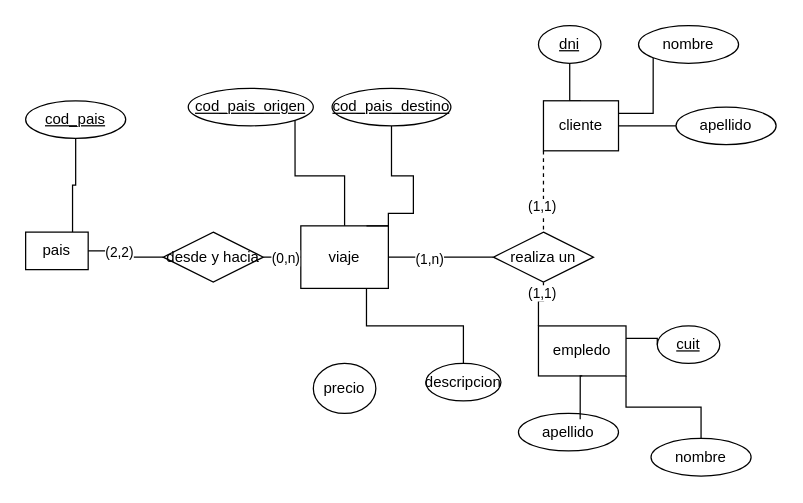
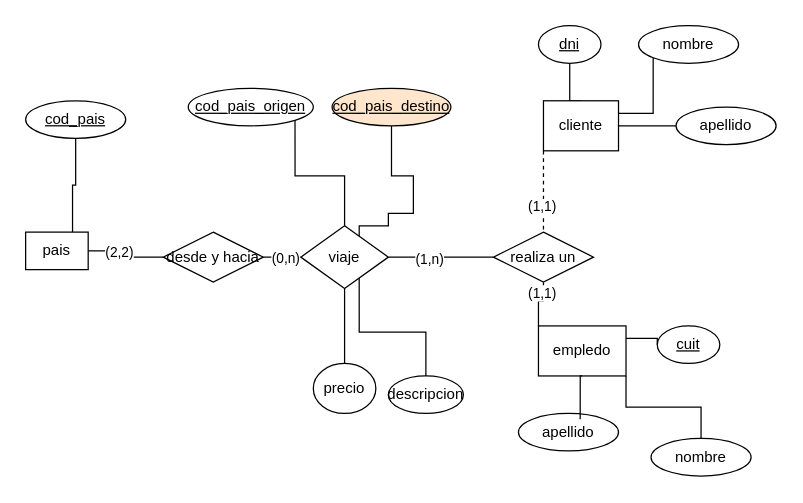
(391, 107) -> (391, 107)
(344, 257) -> (344, 257)
none -> (344, 325)
(463, 382) -> (426, 394)
